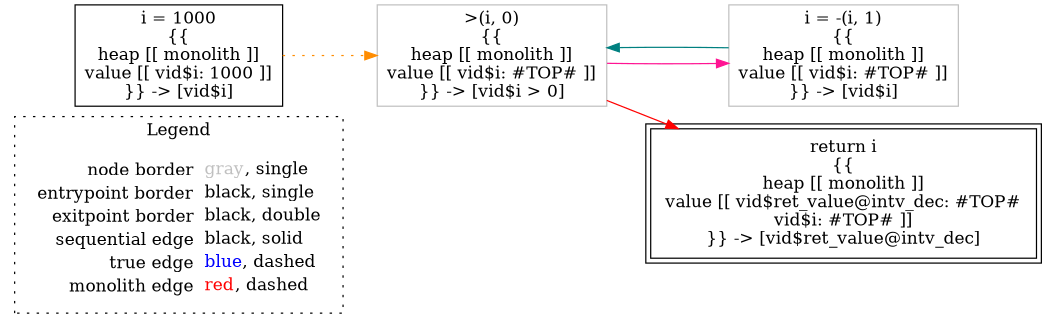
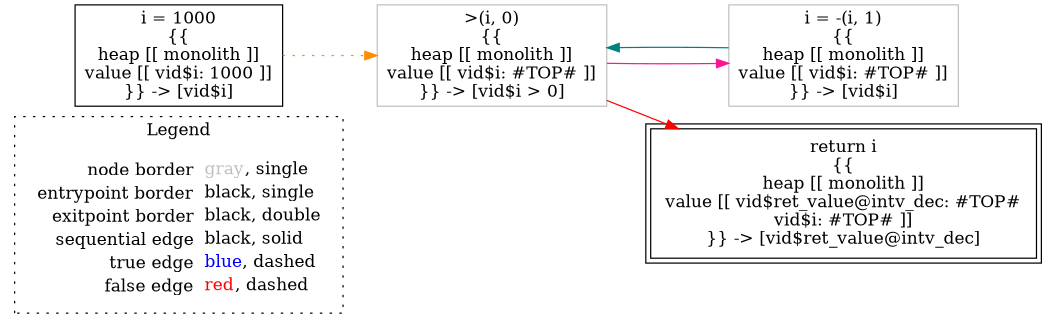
(134, 286) -> (152, 286)
